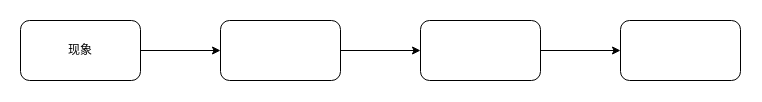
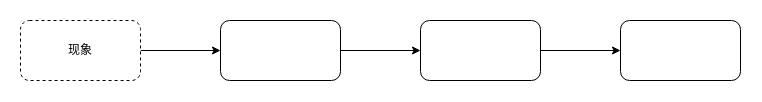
(81, 51) -> (81, 51)
